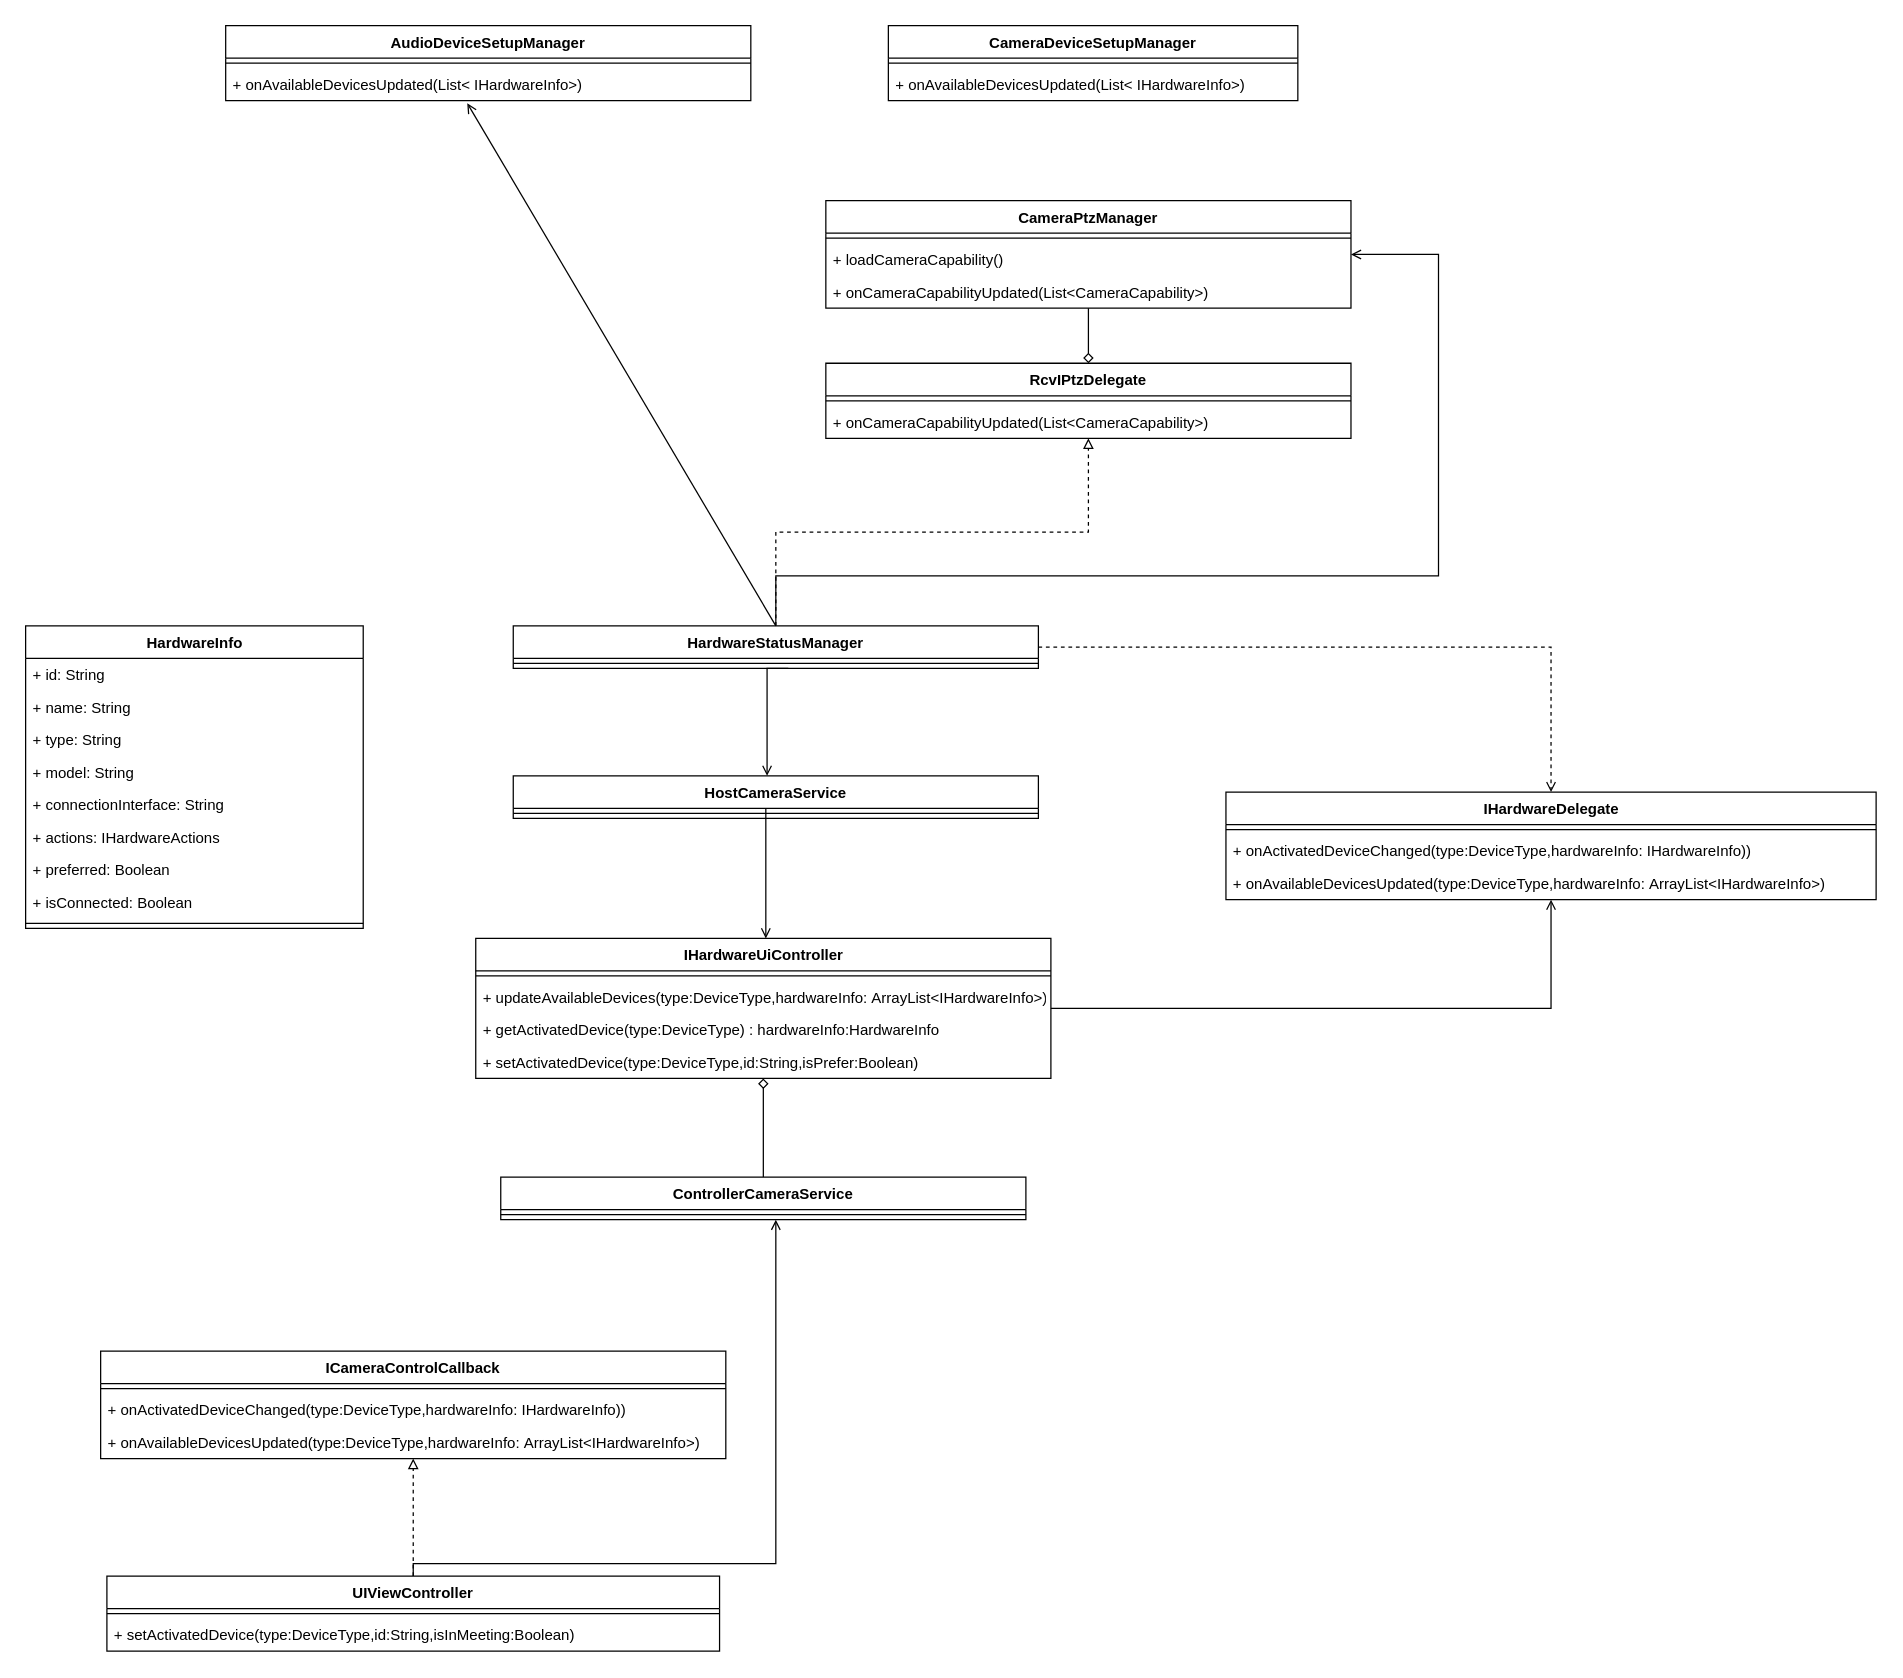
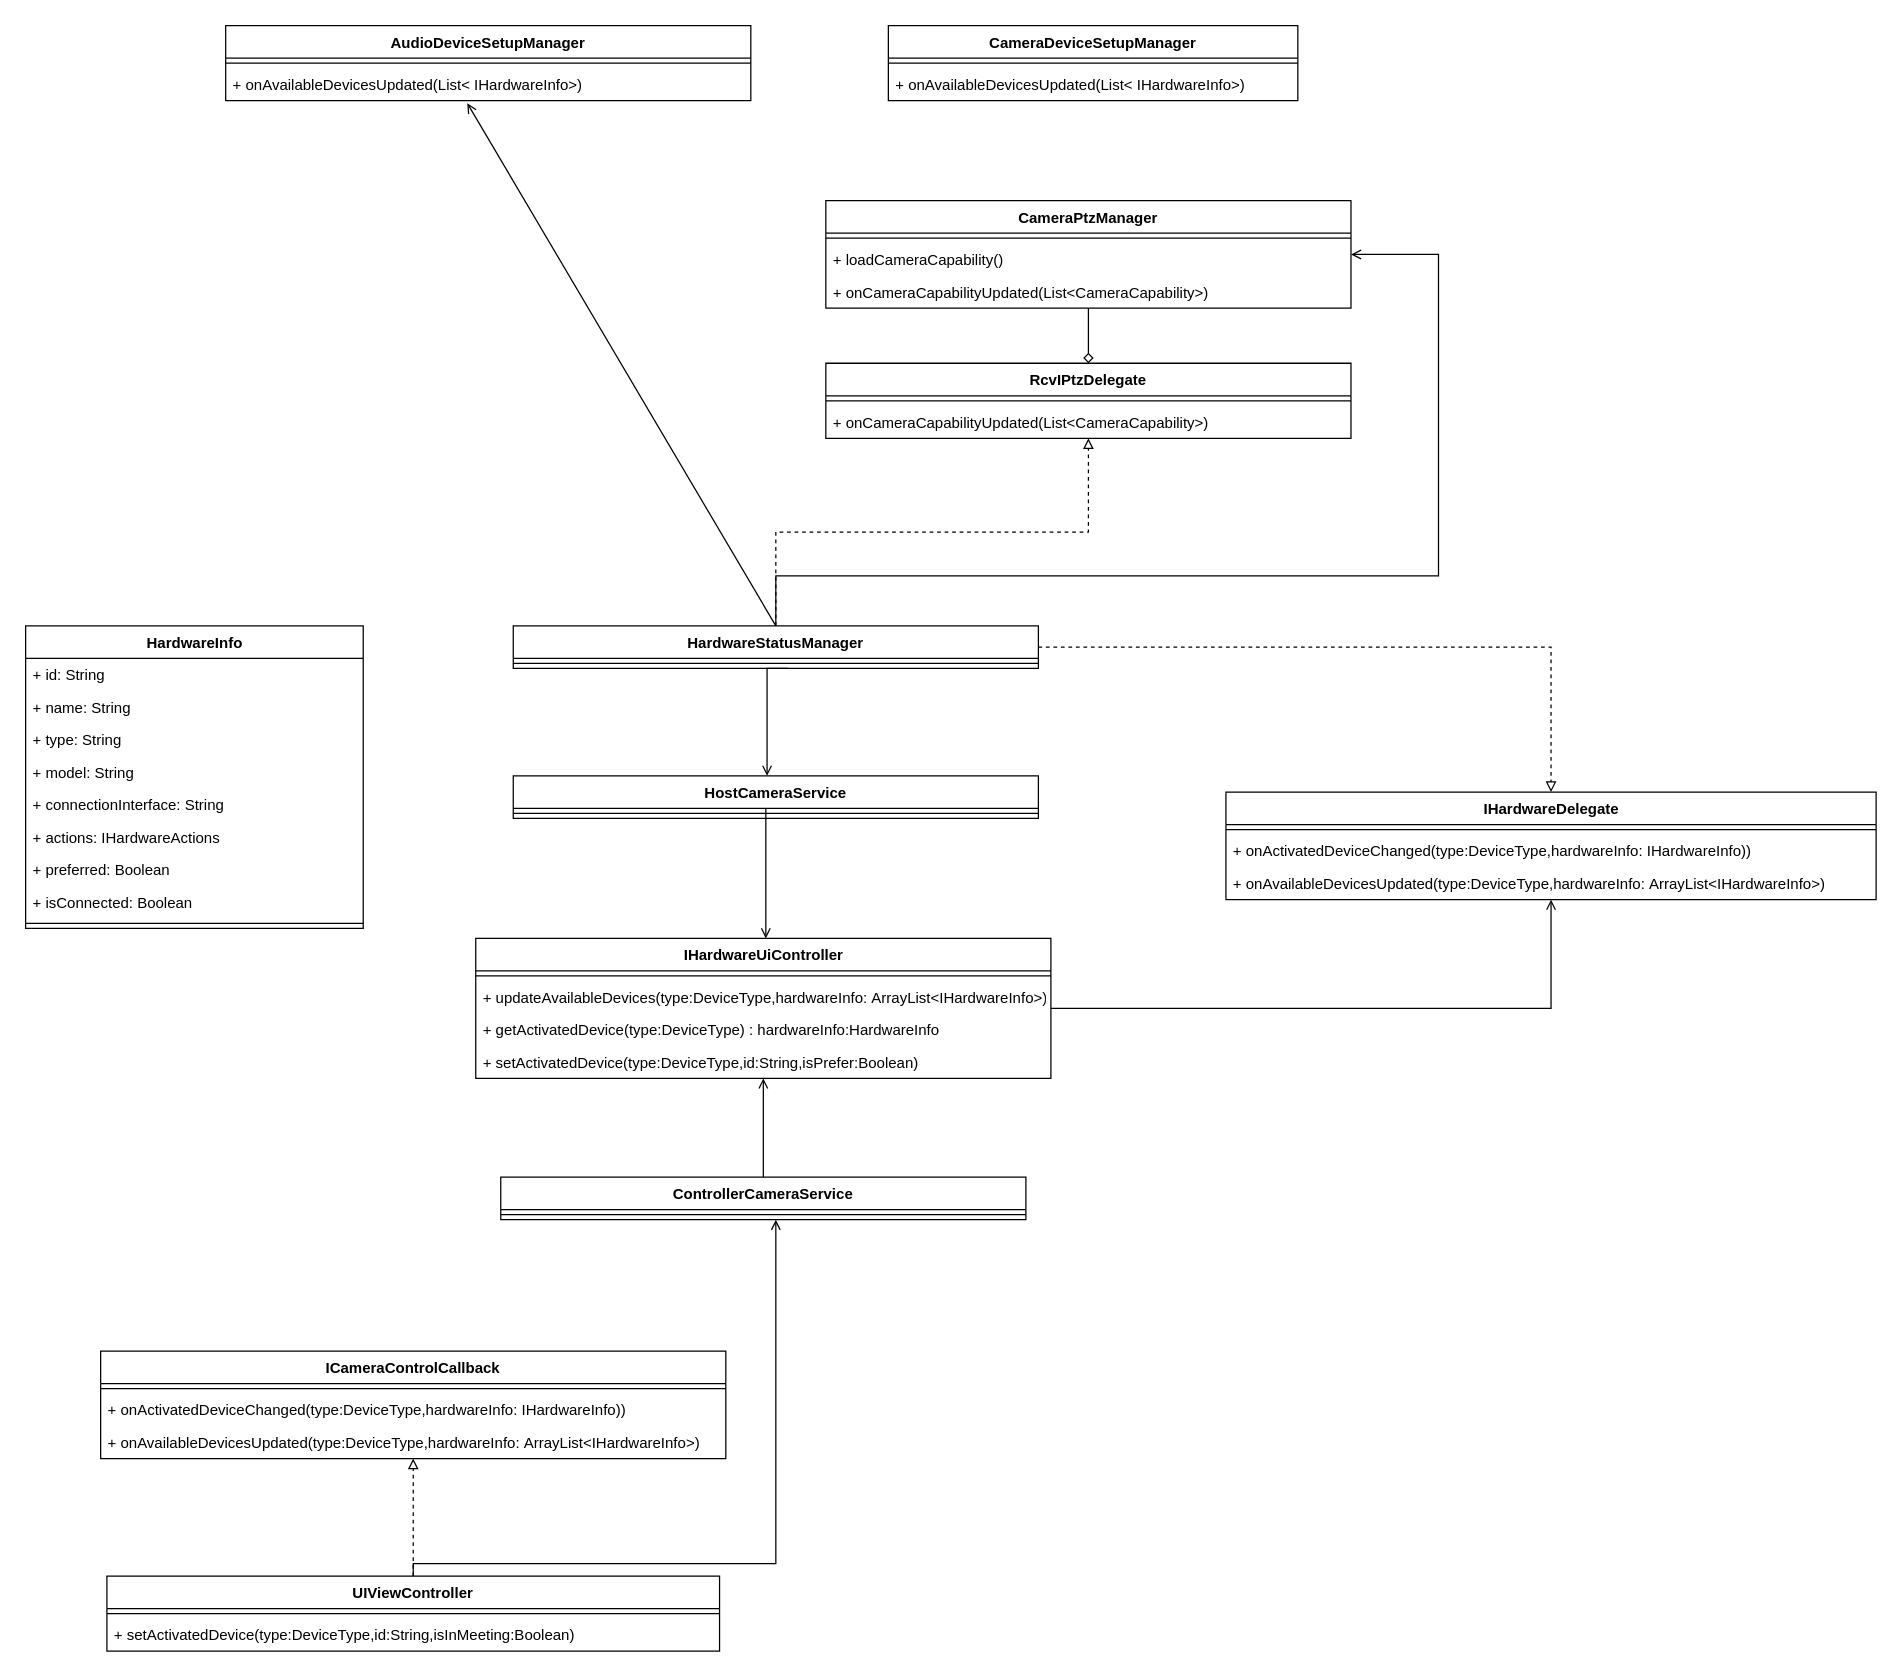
(1551, 784) -> (1551, 780)
(763, 1089) -> (763, 1085)
